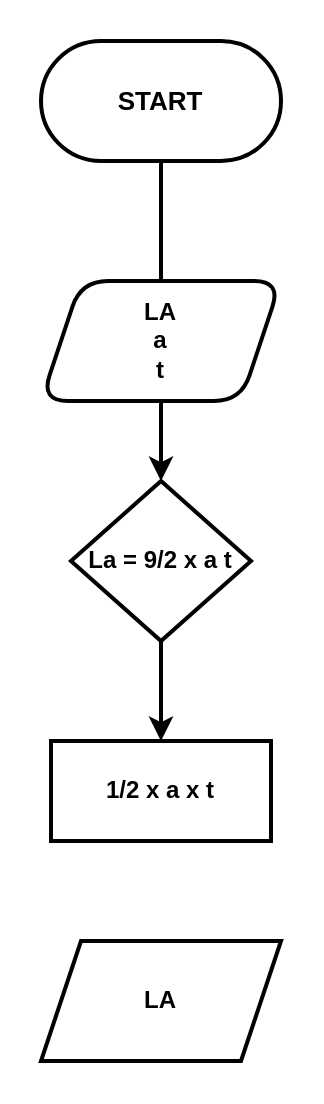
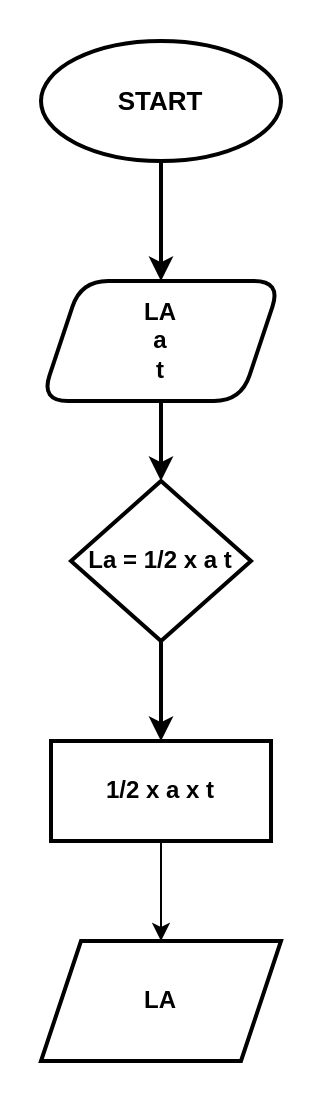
(161, 101) -> (161, 101)
(161, 269) -> (161, 262)
(161, 561) -> (161, 561)
none -> (161, 884)
